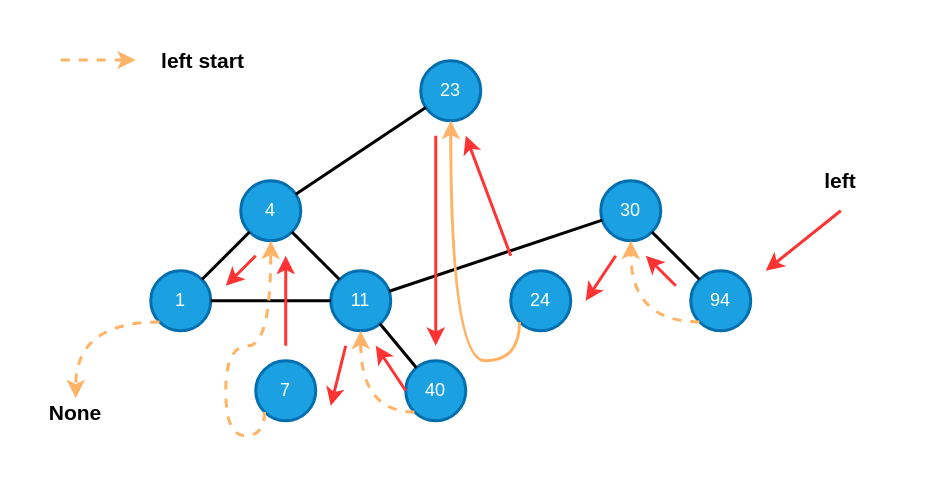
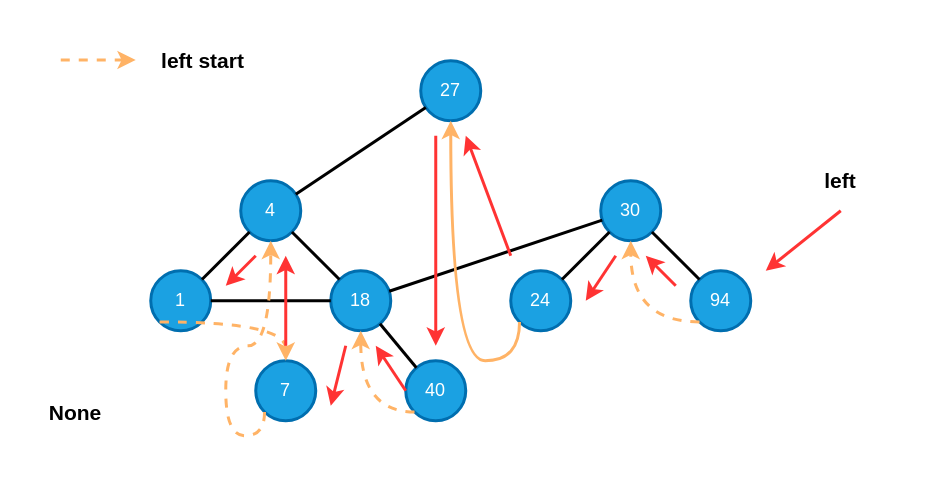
(451, 91) -> (451, 91)
none -> (585, 256)
(361, 301) -> (361, 301)
(101, 335) -> (224, 324)
